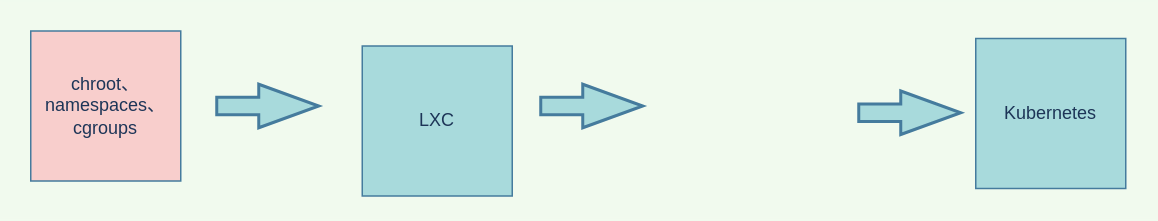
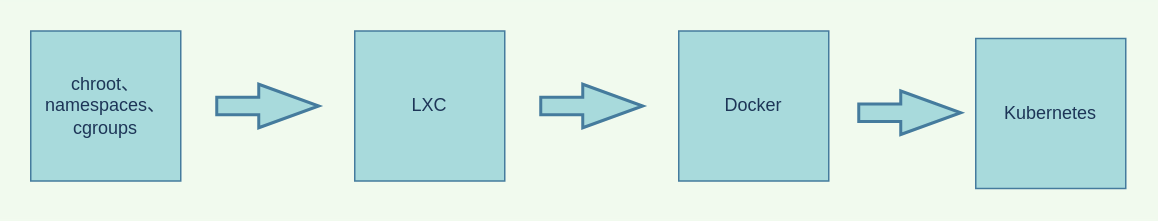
(106, 106) -> (106, 106)
none -> (754, 106)
(437, 121) -> (430, 106)
